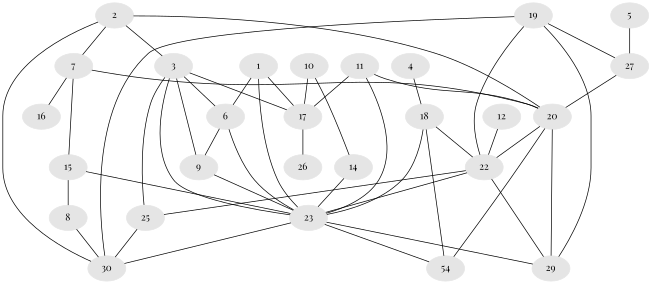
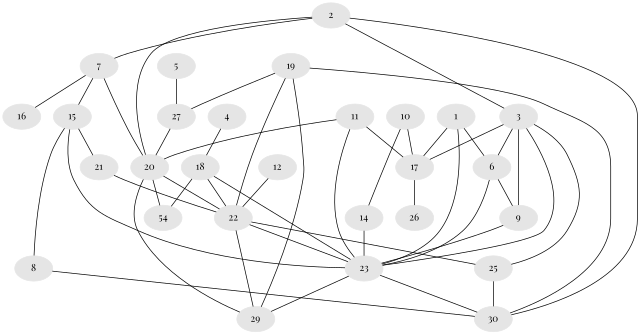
none -> (99, 167)
(377, 243) -> none
